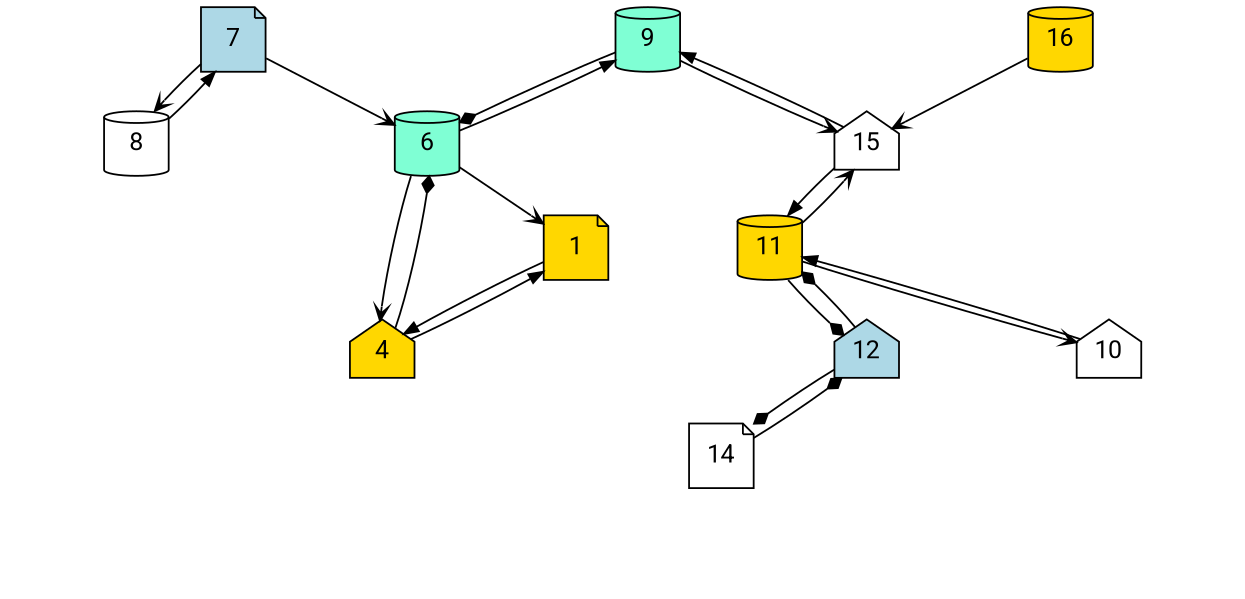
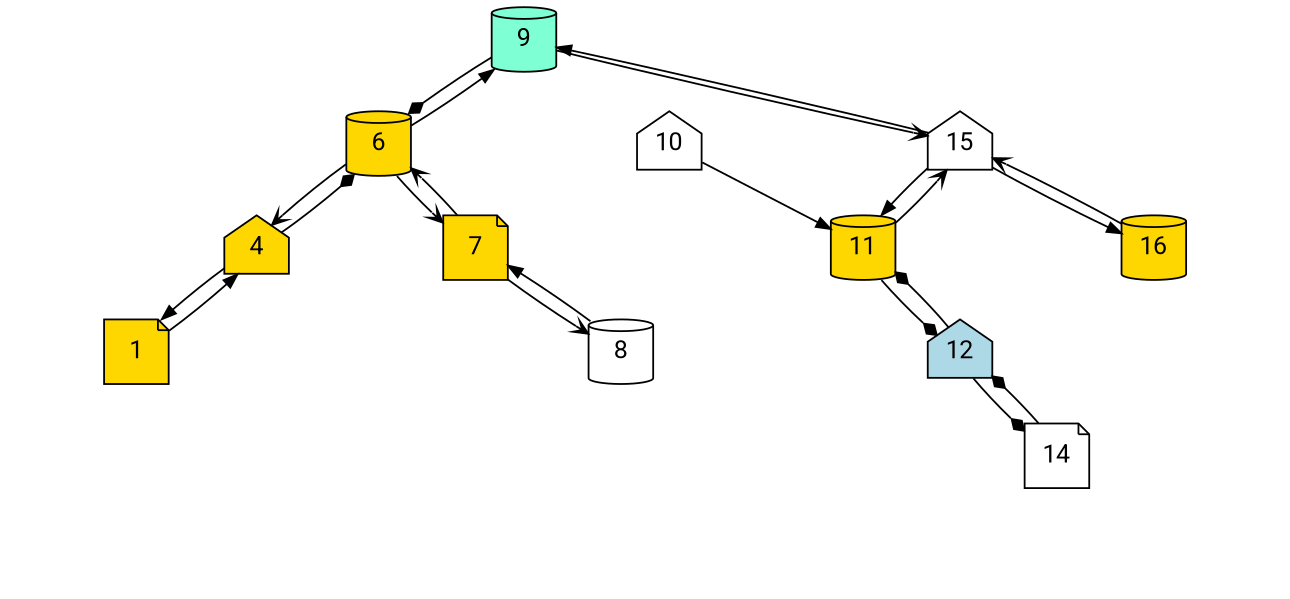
(233, 39) -> (476, 248)
(427, 144) -> (379, 144)
(495, 191) -> (414, 195)
none -> (1050, 198)
(932, 301) -> none
